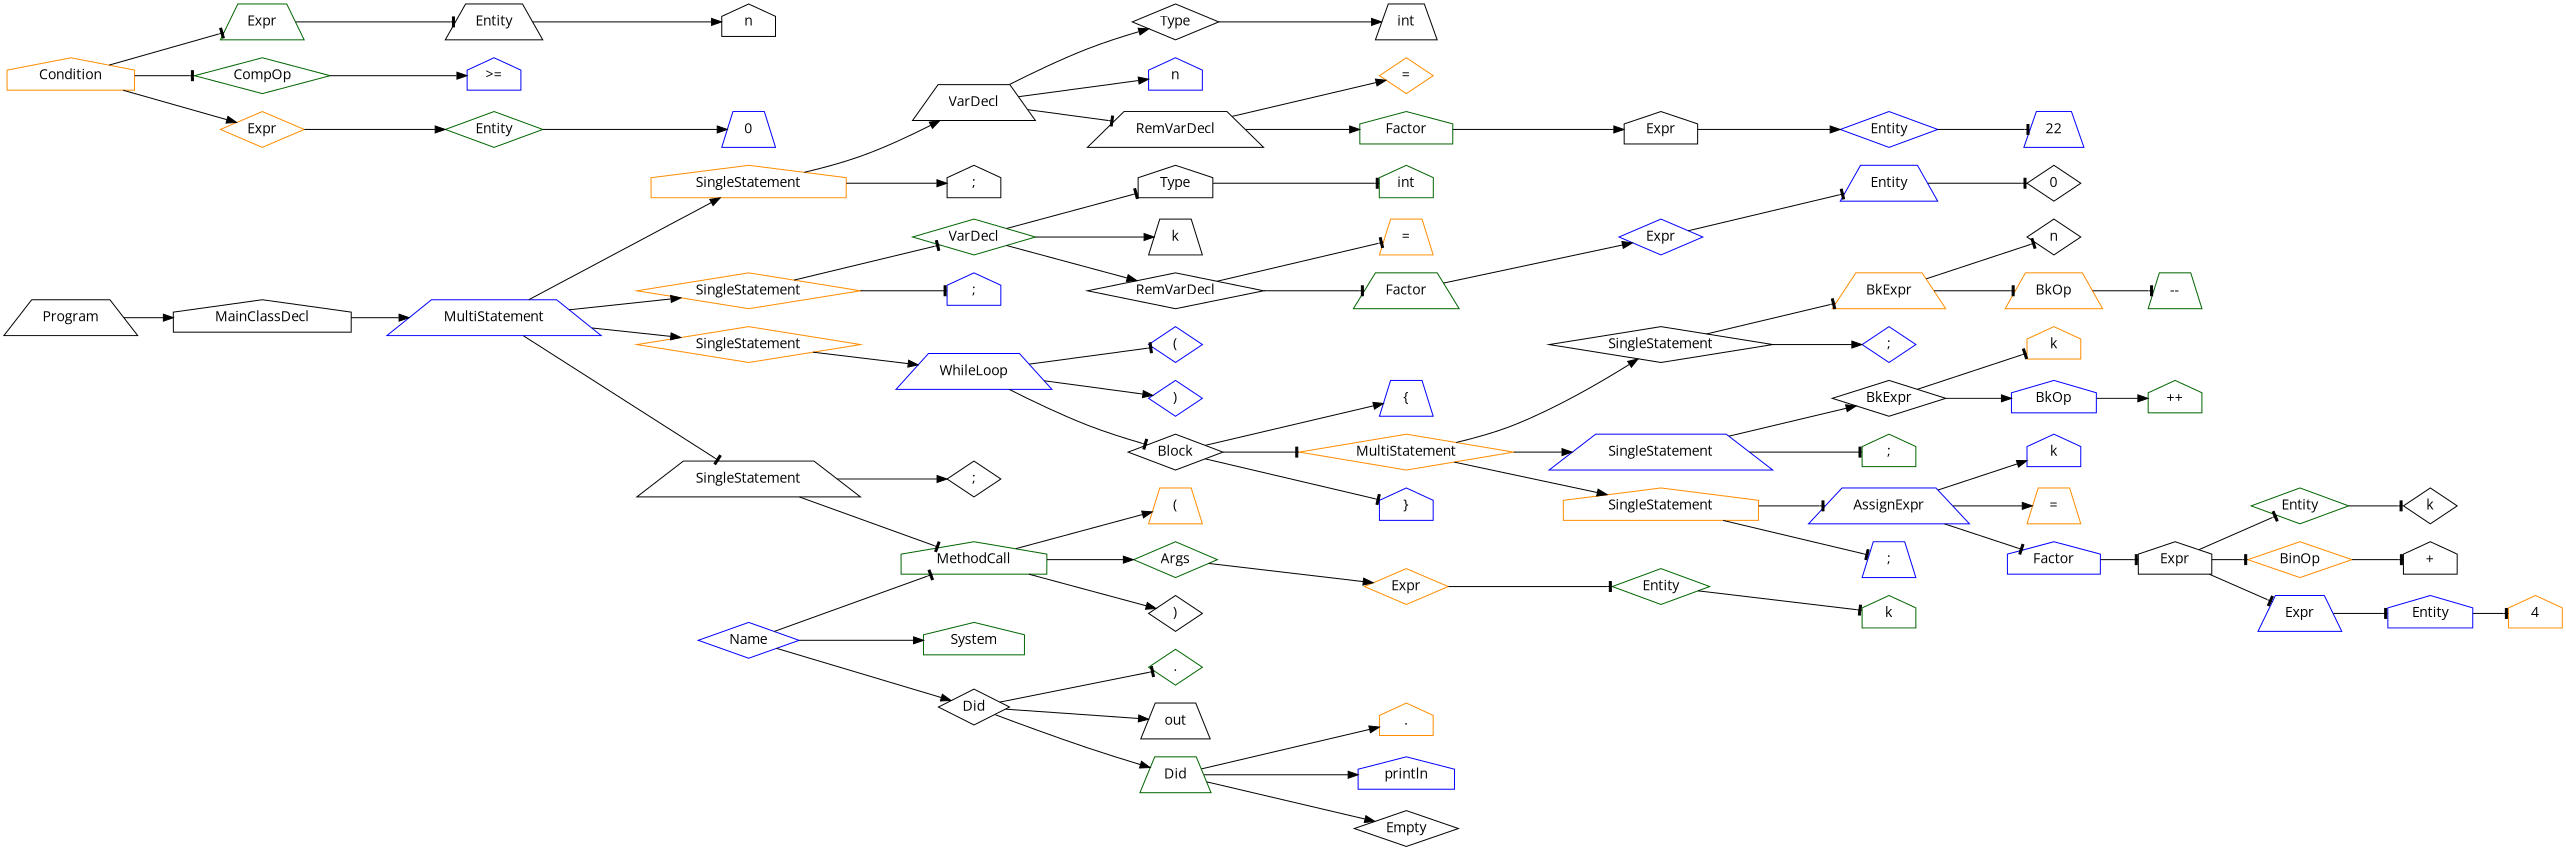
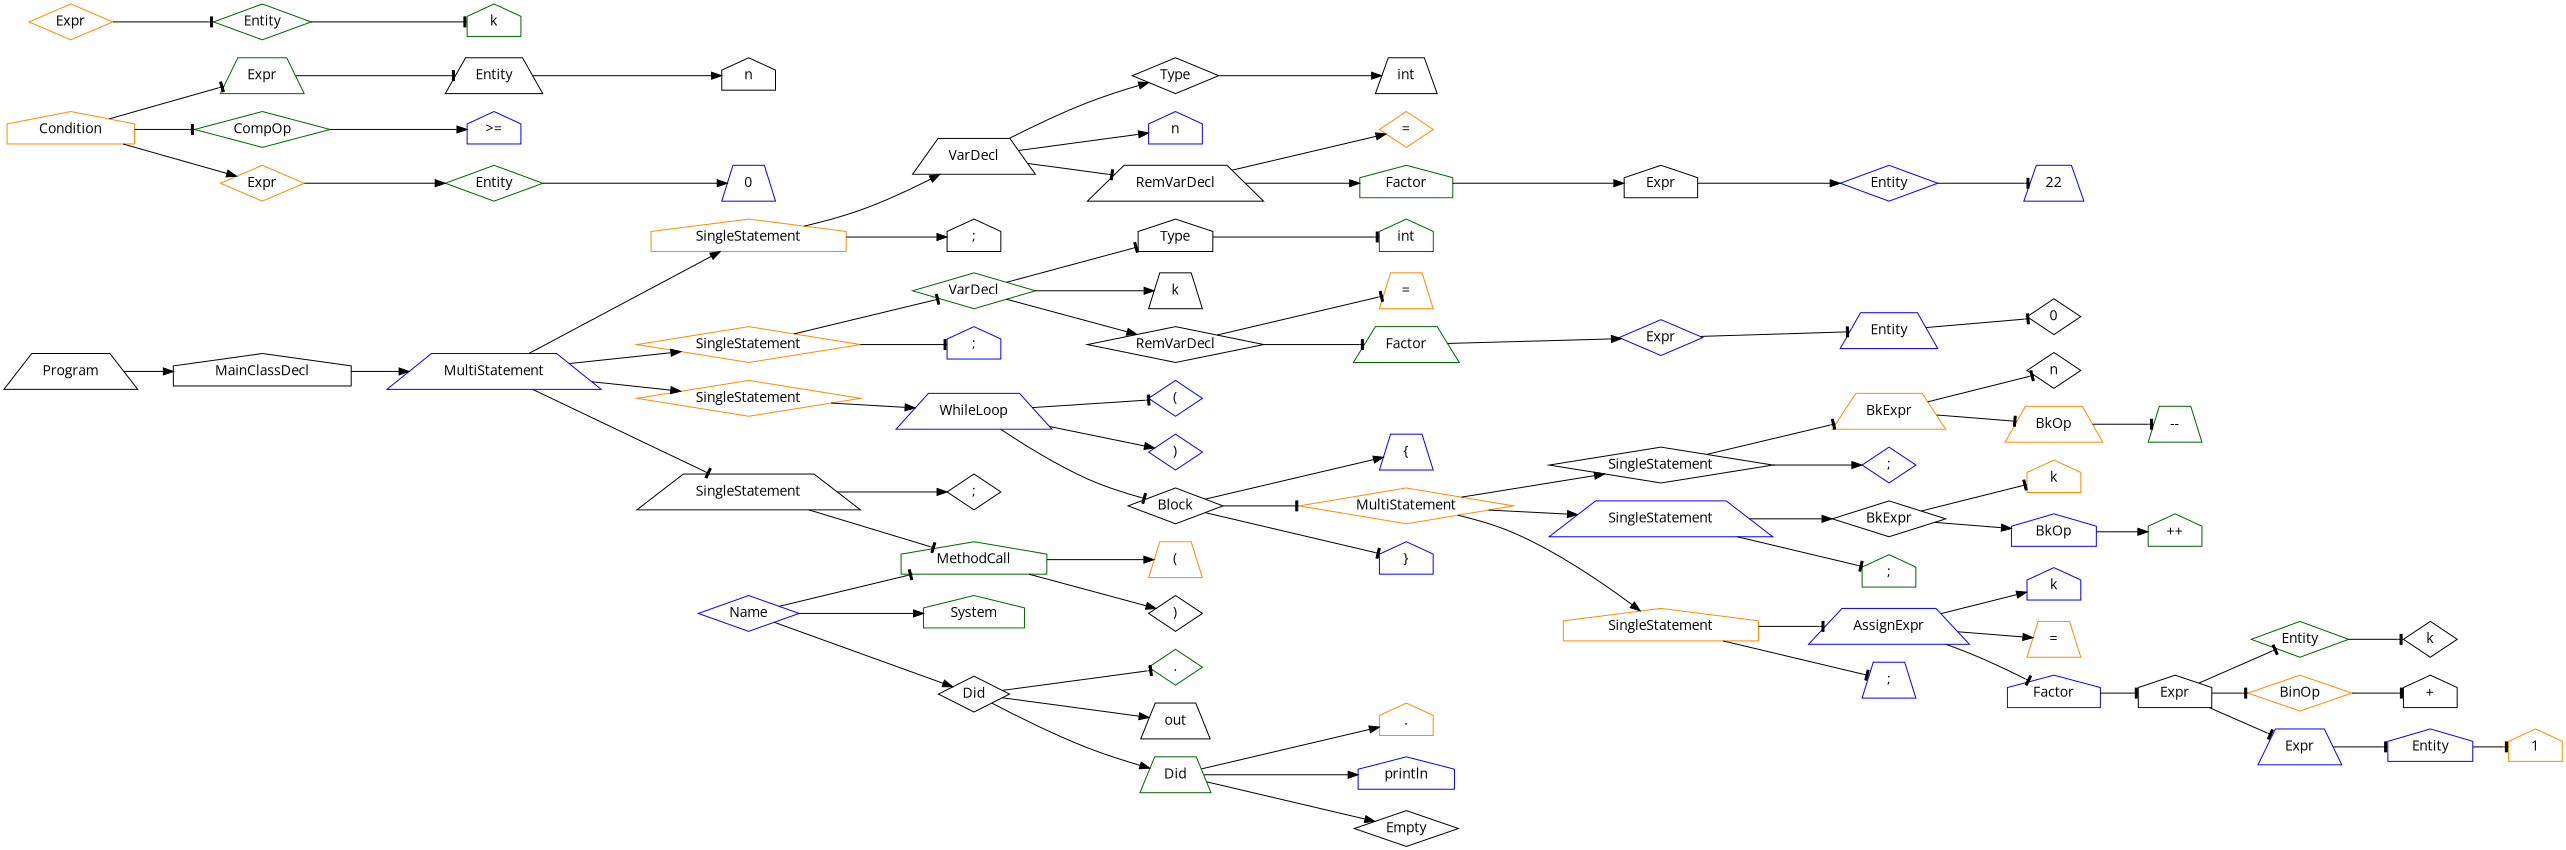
(1175, 560) -> none
(2535, 613) -> (2535, 747)
